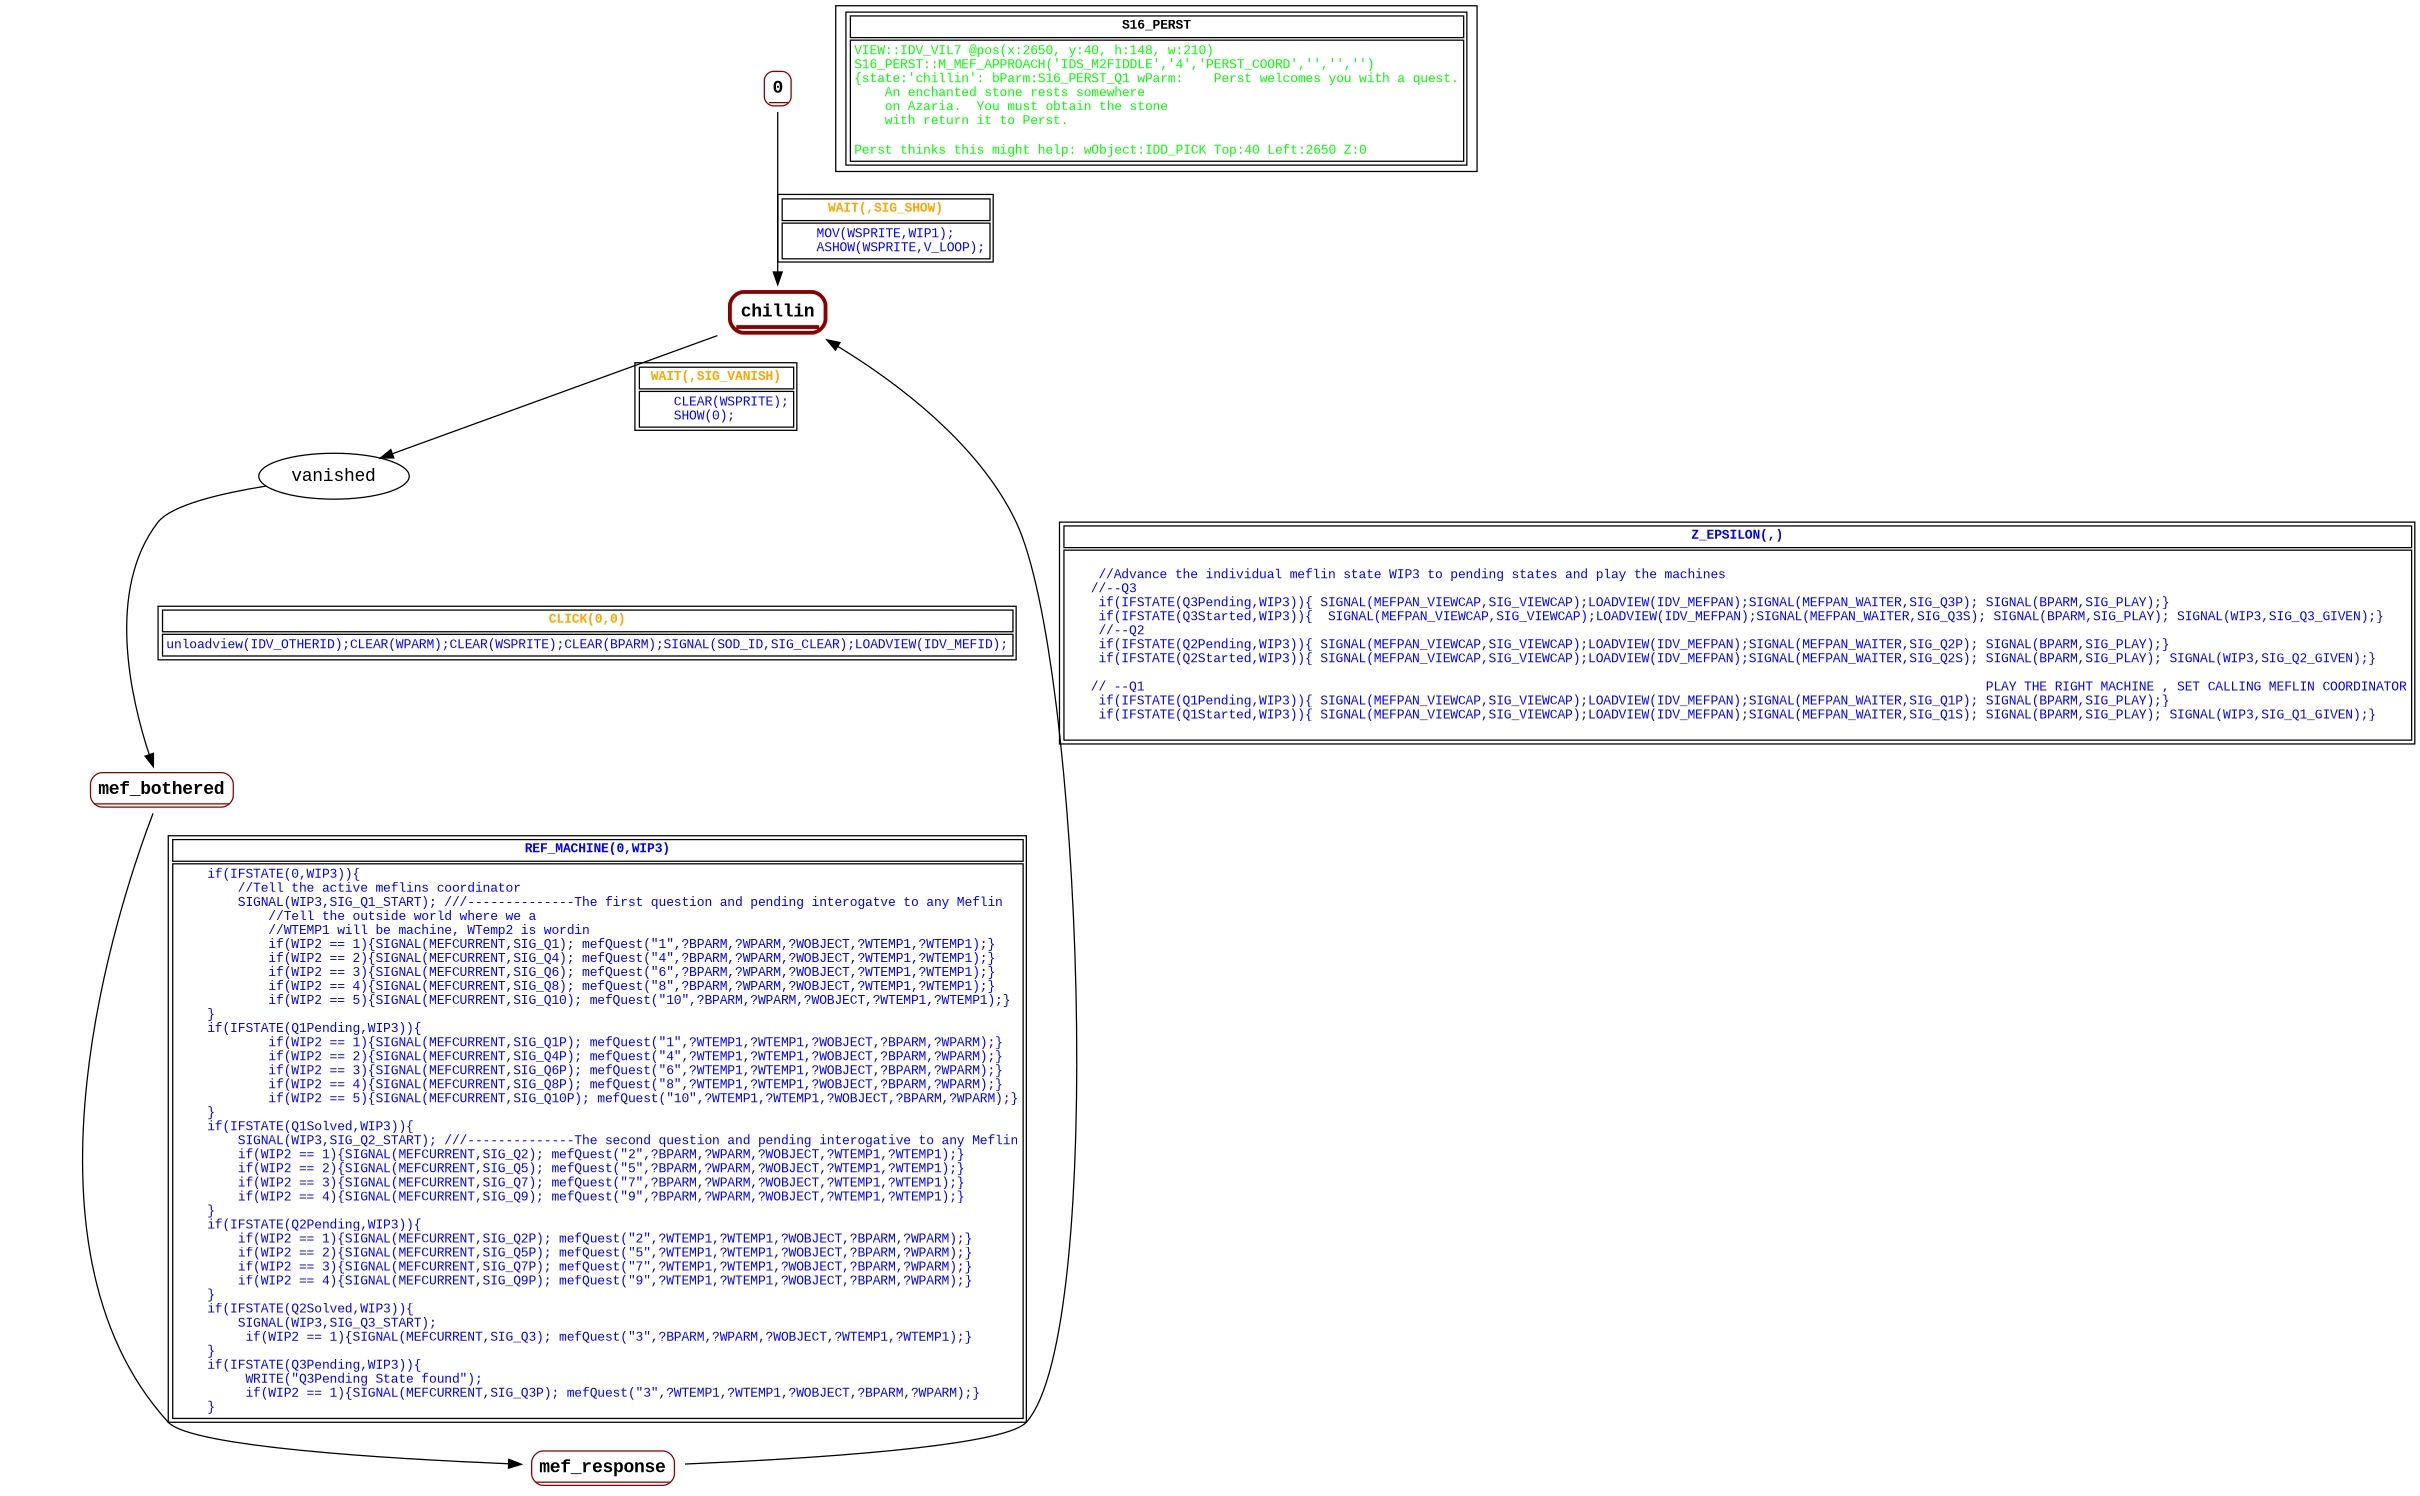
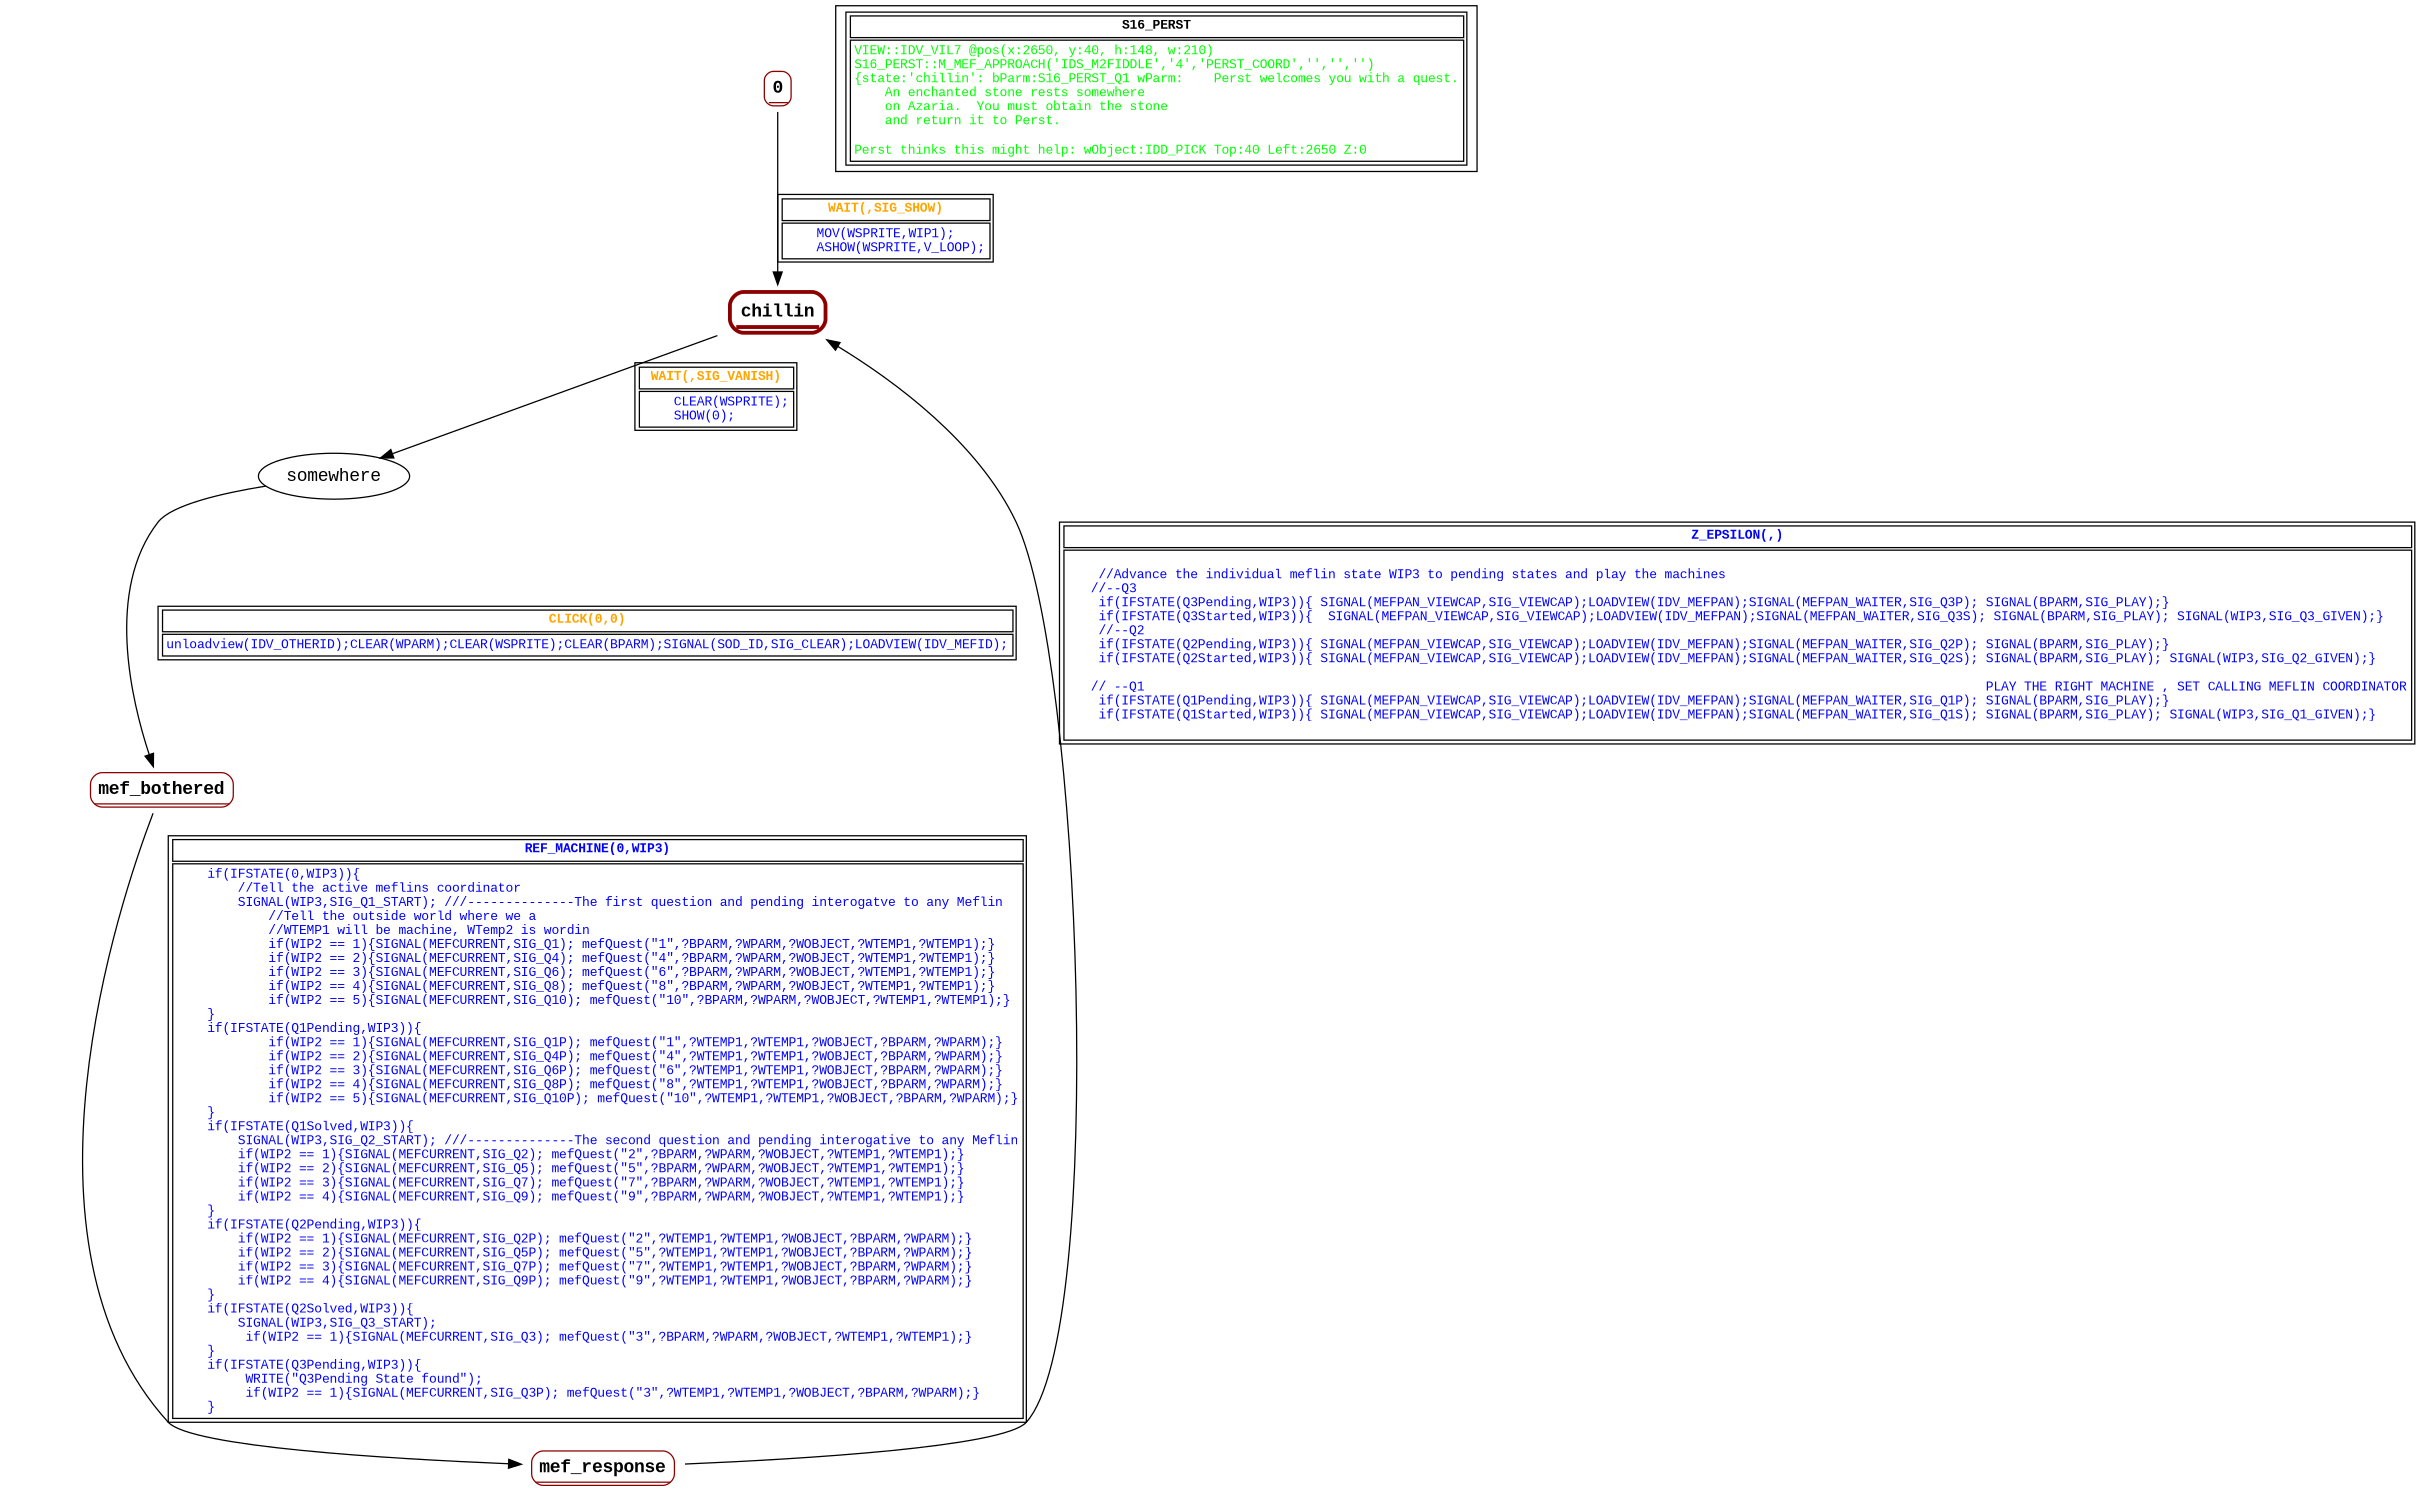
(962, 120) -> (958, 120)
(334, 476) -> (334, 476)
